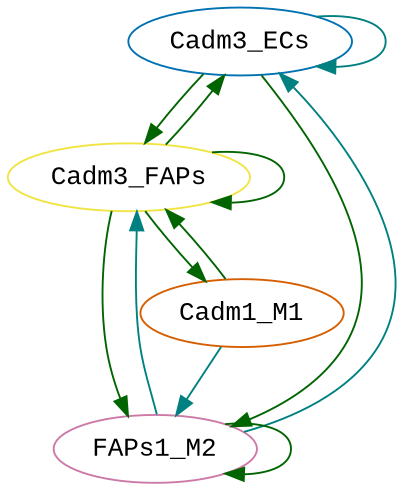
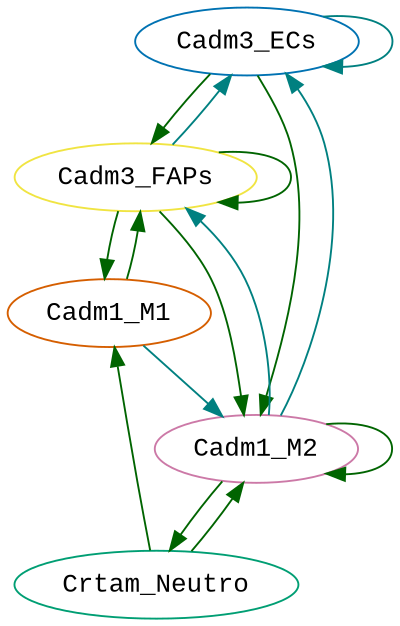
(190, 118) -> (197, 118)
(155, 449) -> (256, 449)
none -> (156, 585)
